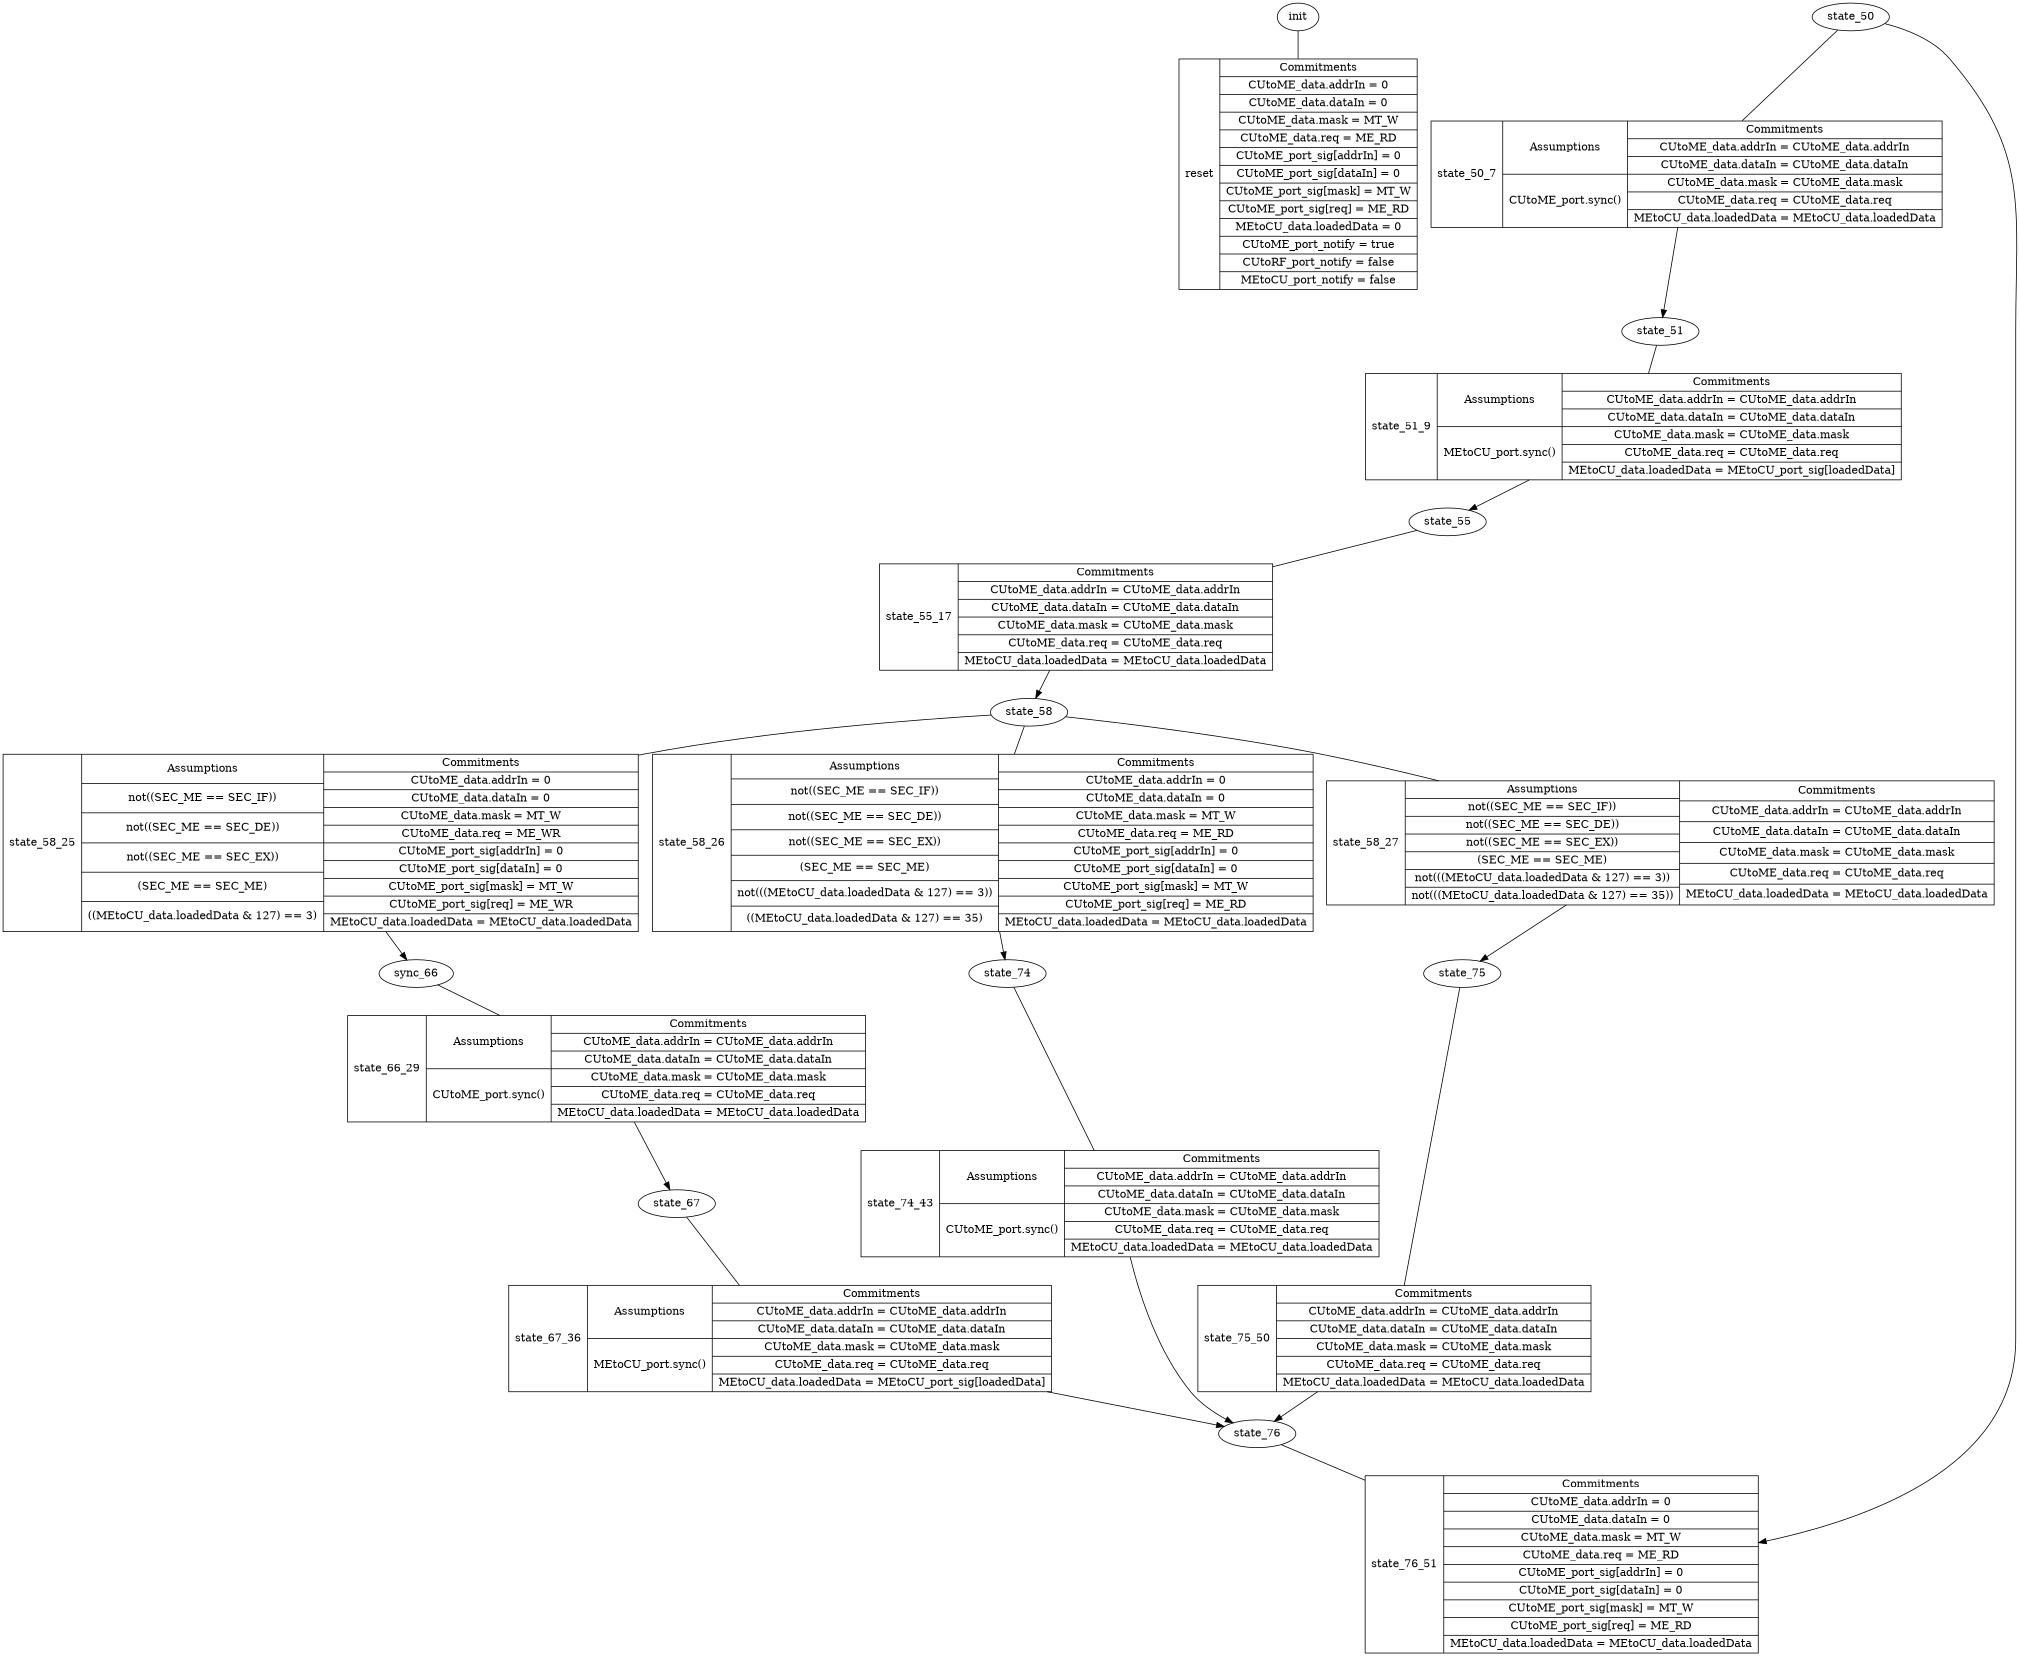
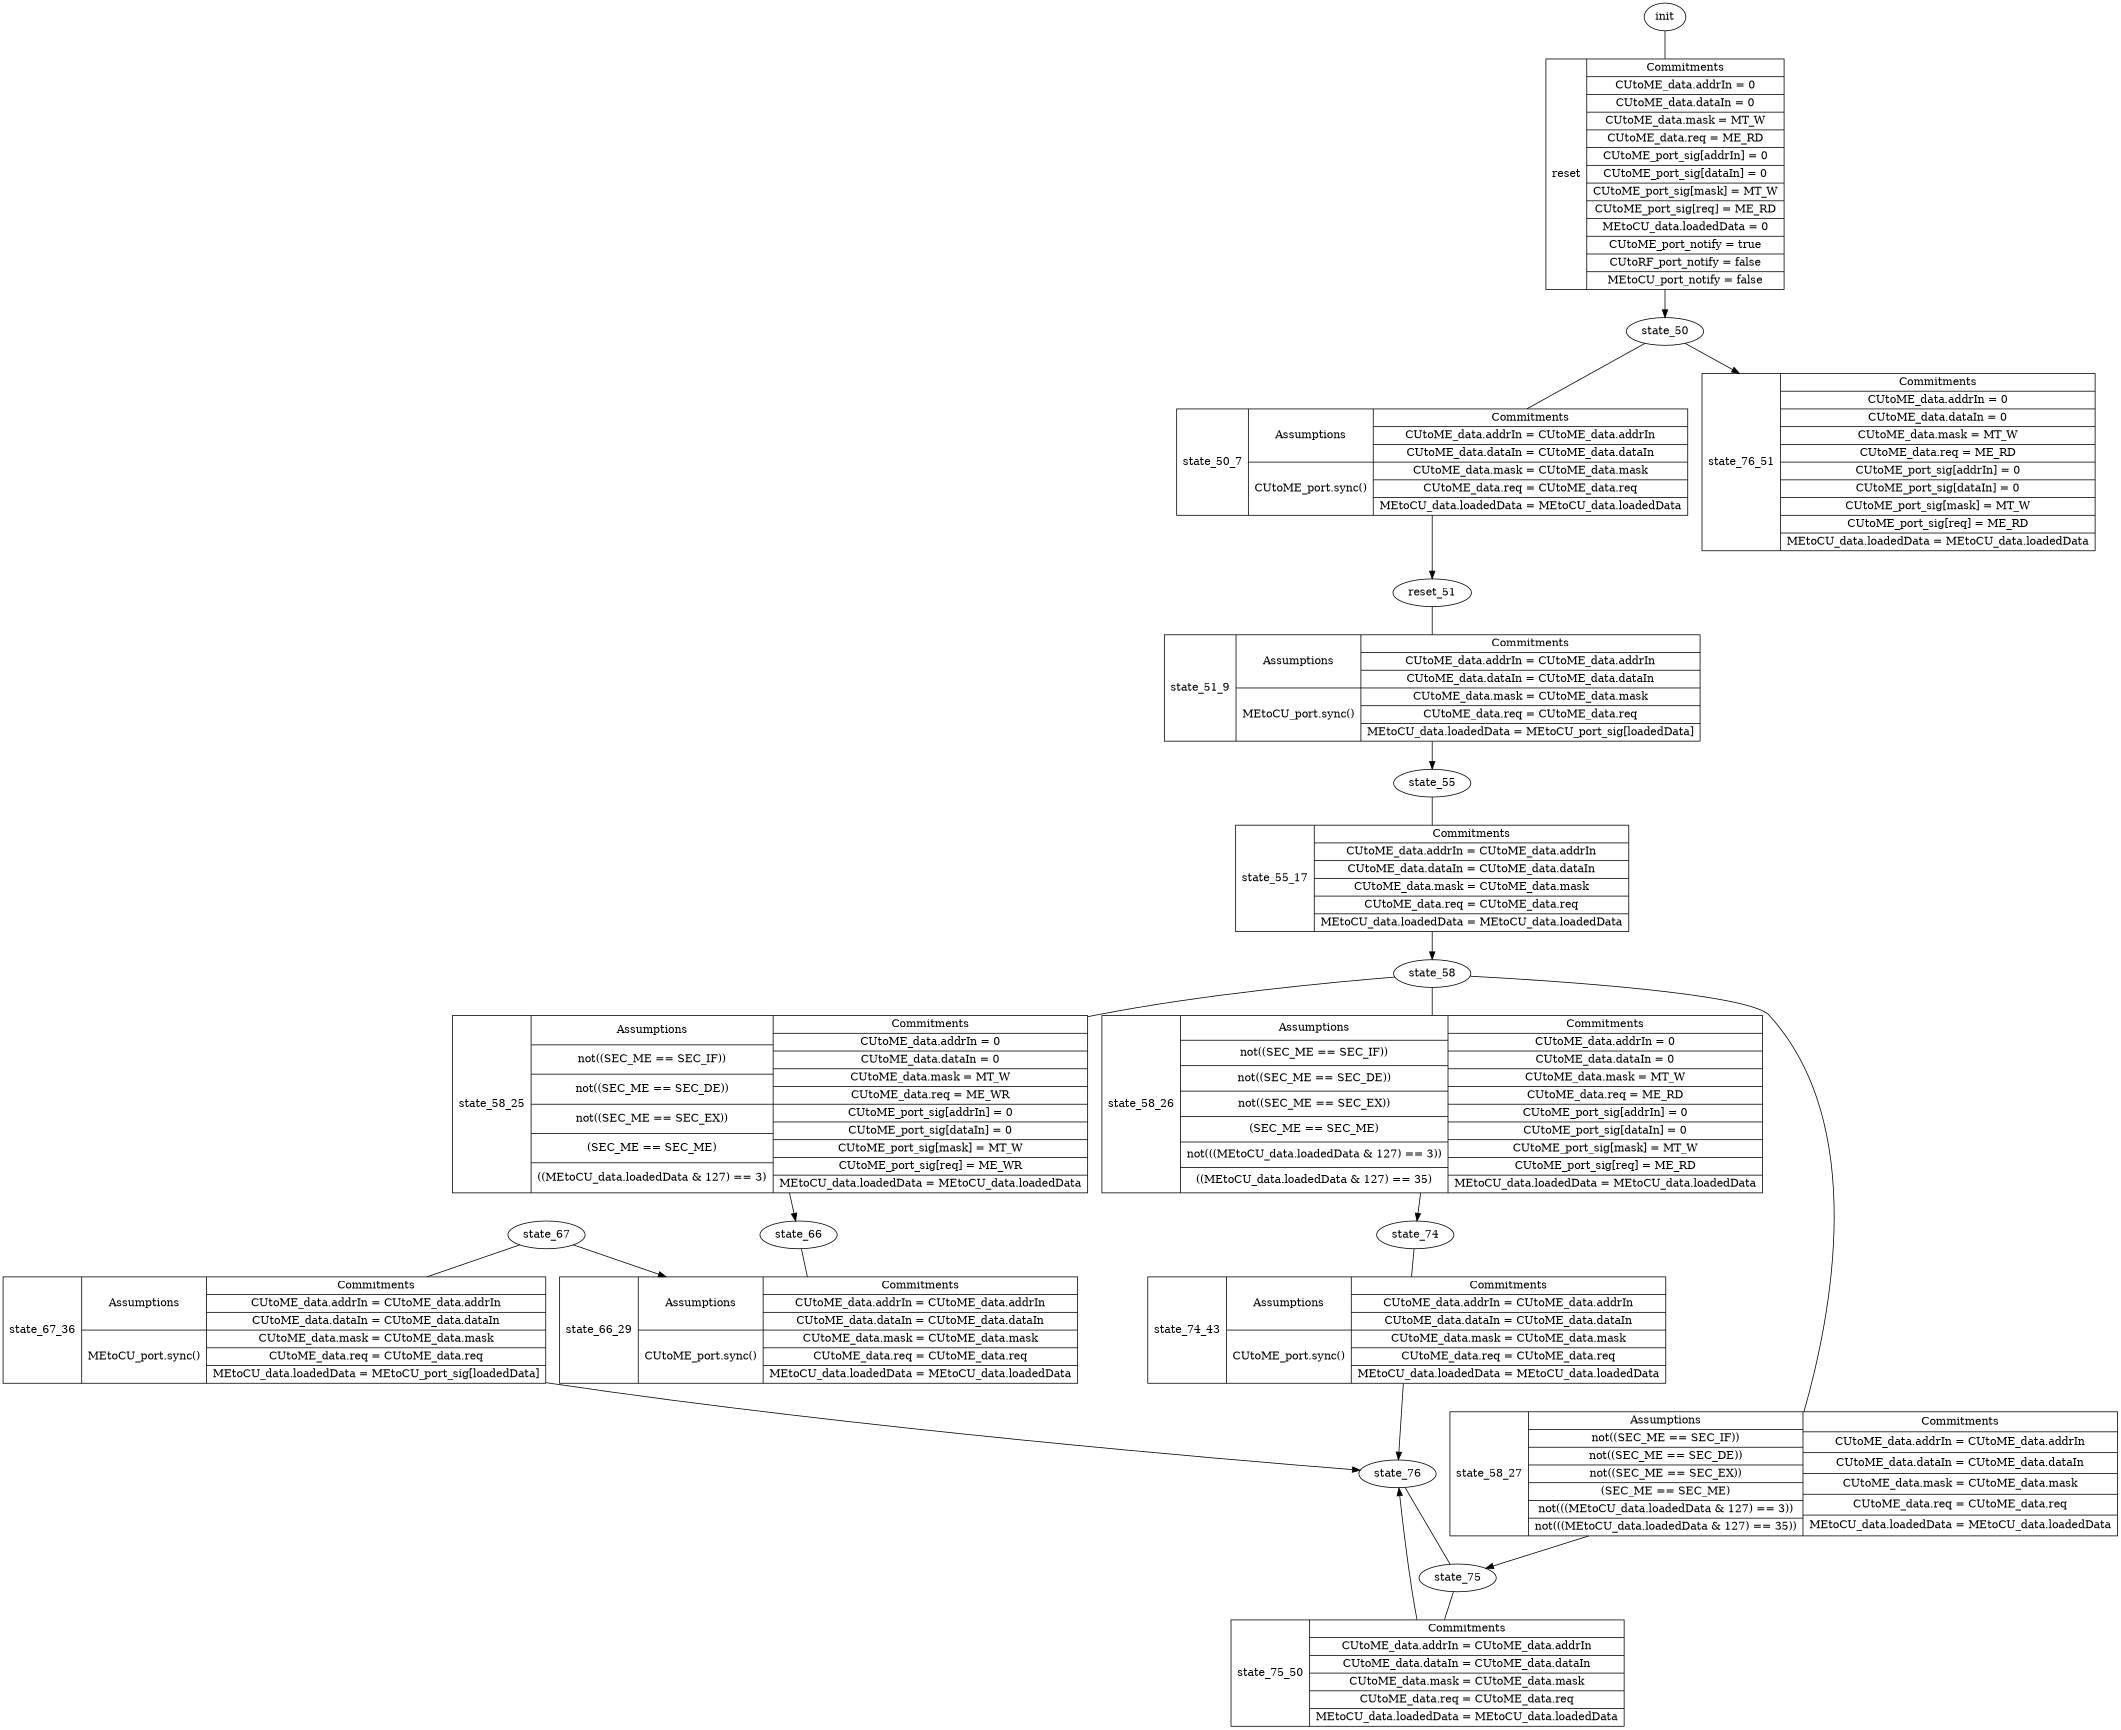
none -> (1665, 300)
(1660, 331) -> (1432, 593)
(416, 974) -> (799, 1235)
(650, 1153) -> (616, 1260)
(1323, 1462) -> (1428, 1526)
